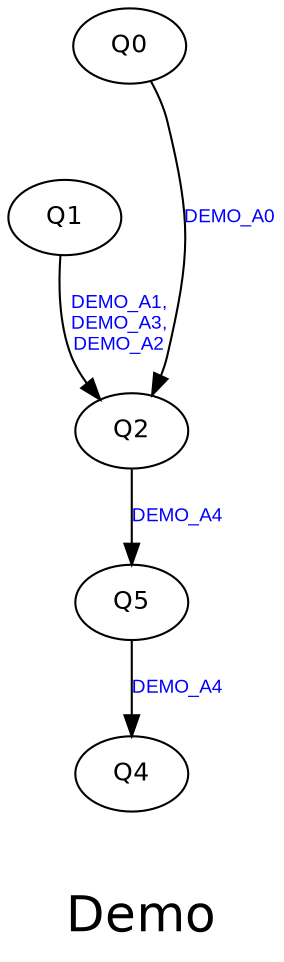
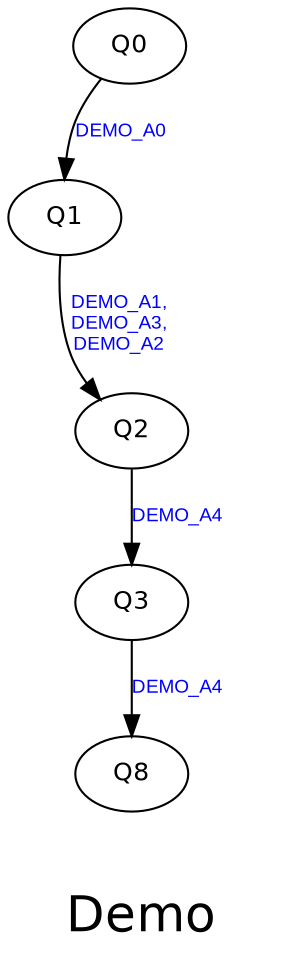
(185, 227) -> (78, 116)
(132, 602) -> (132, 602)
(132, 774) -> (132, 774)
